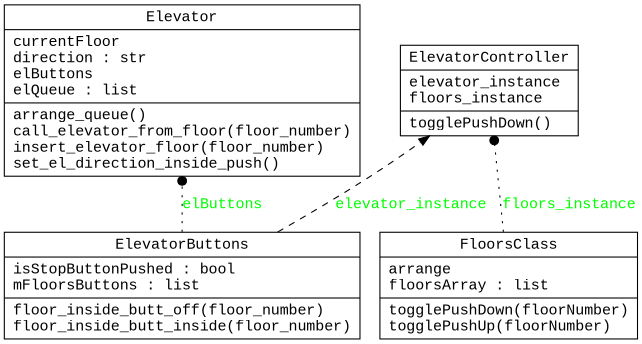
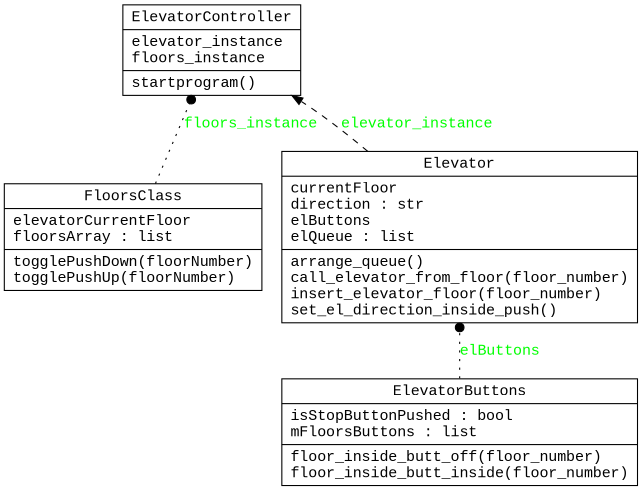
(481, 123) -> (194, 82)
(350, 189) -> (335, 125)
(420, 269) -> (102, 220)
